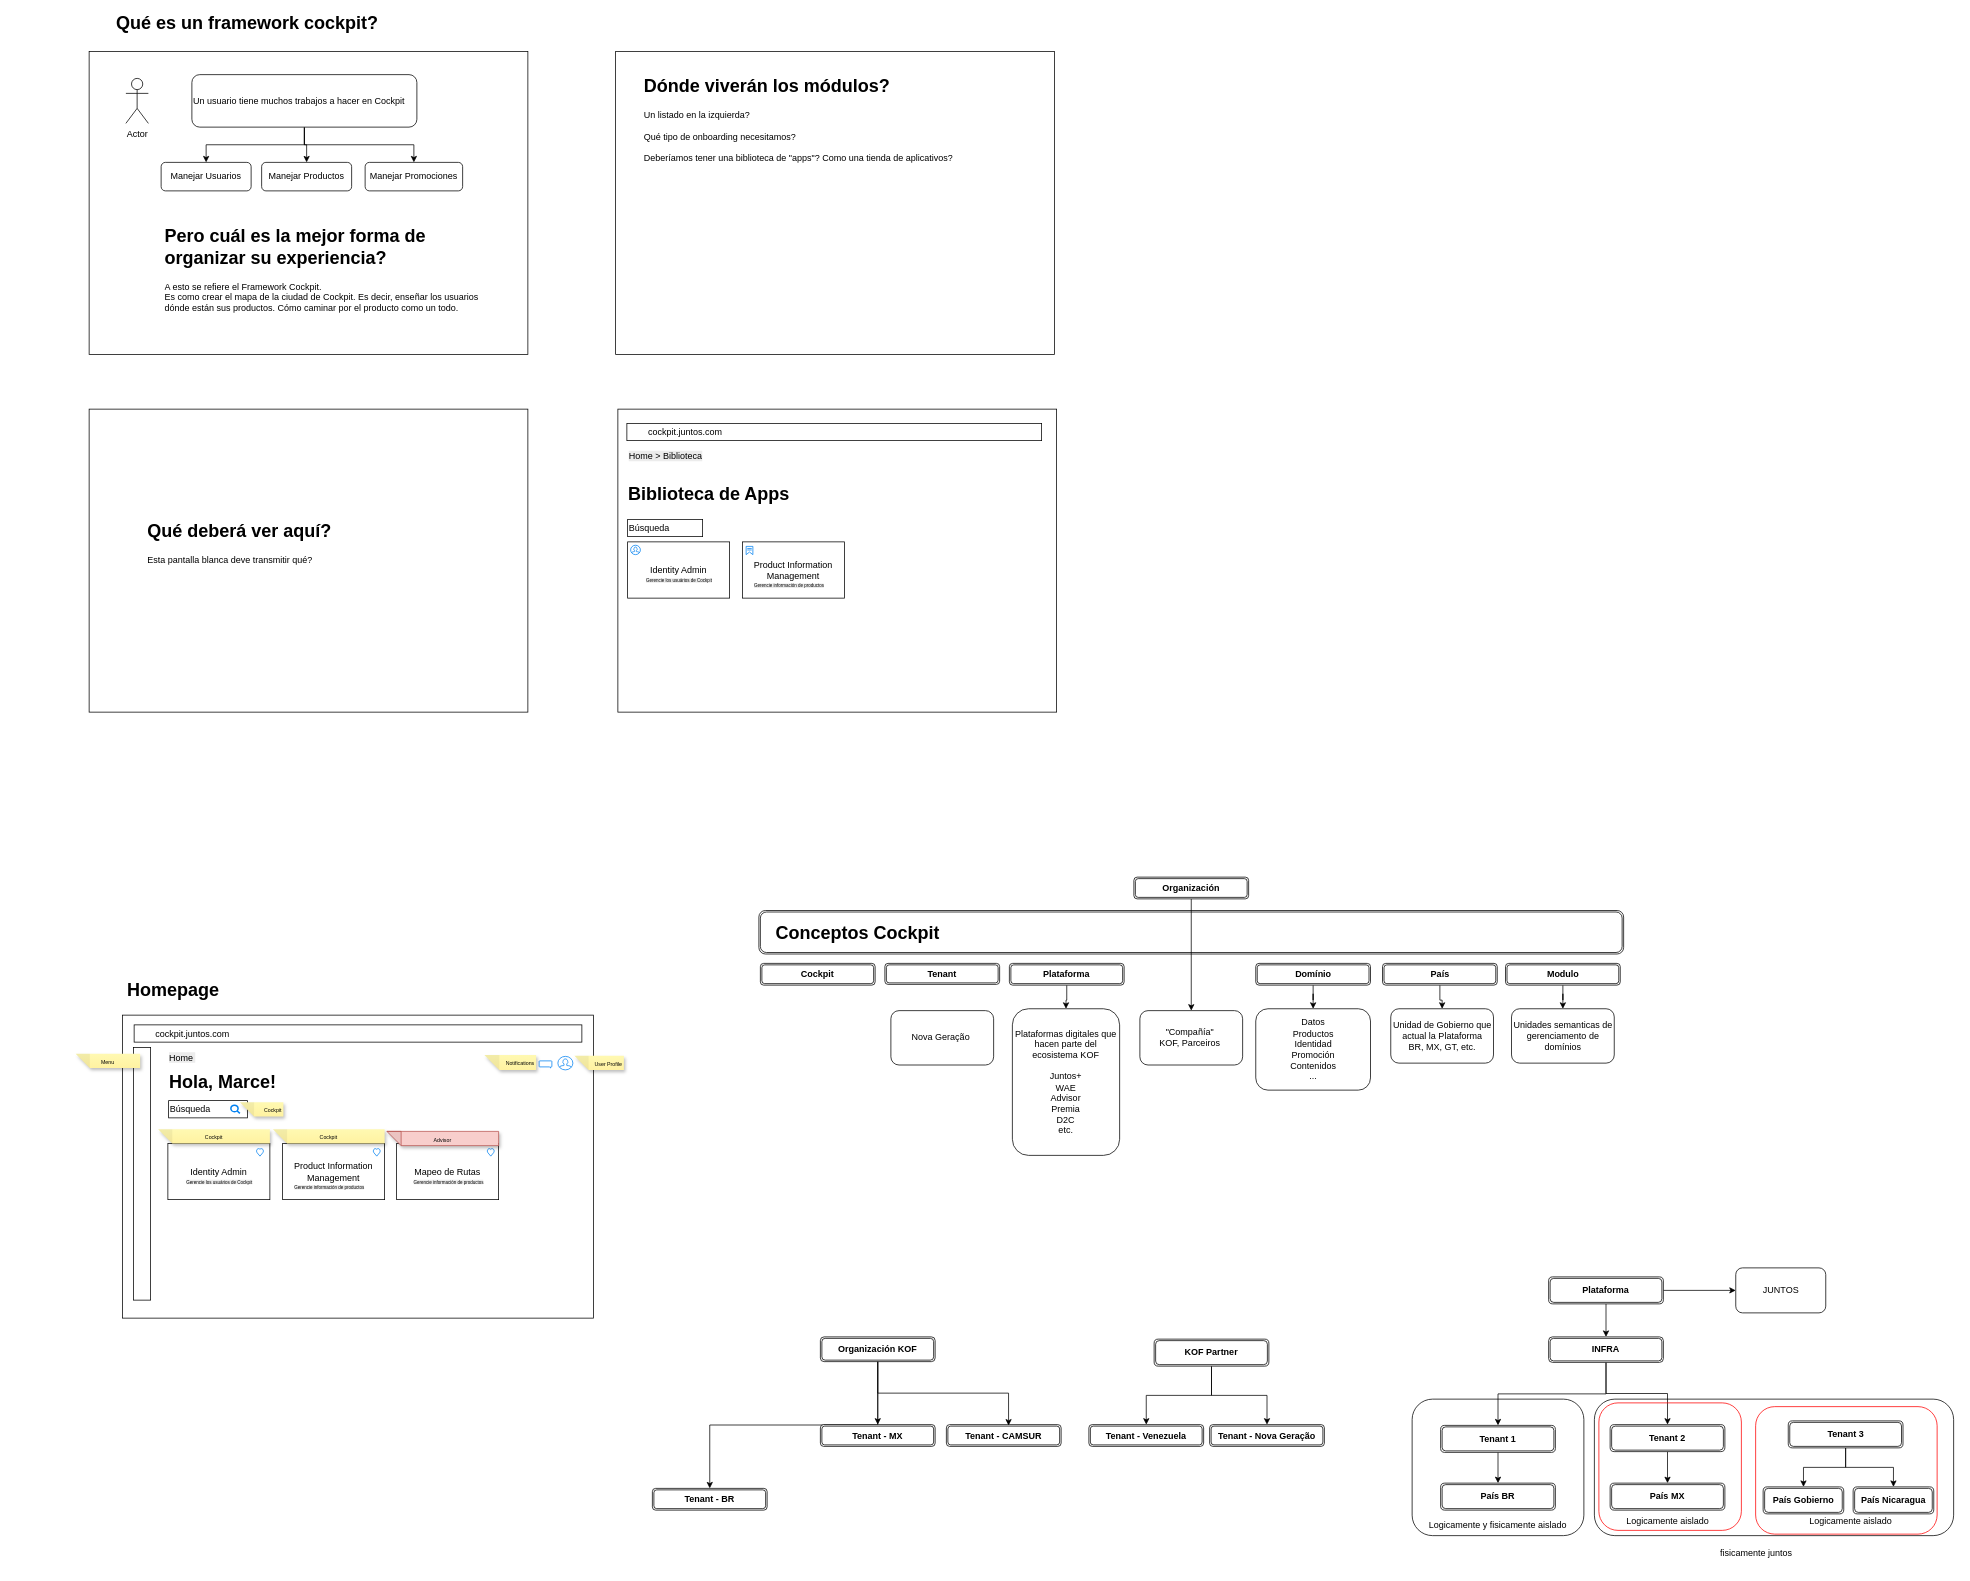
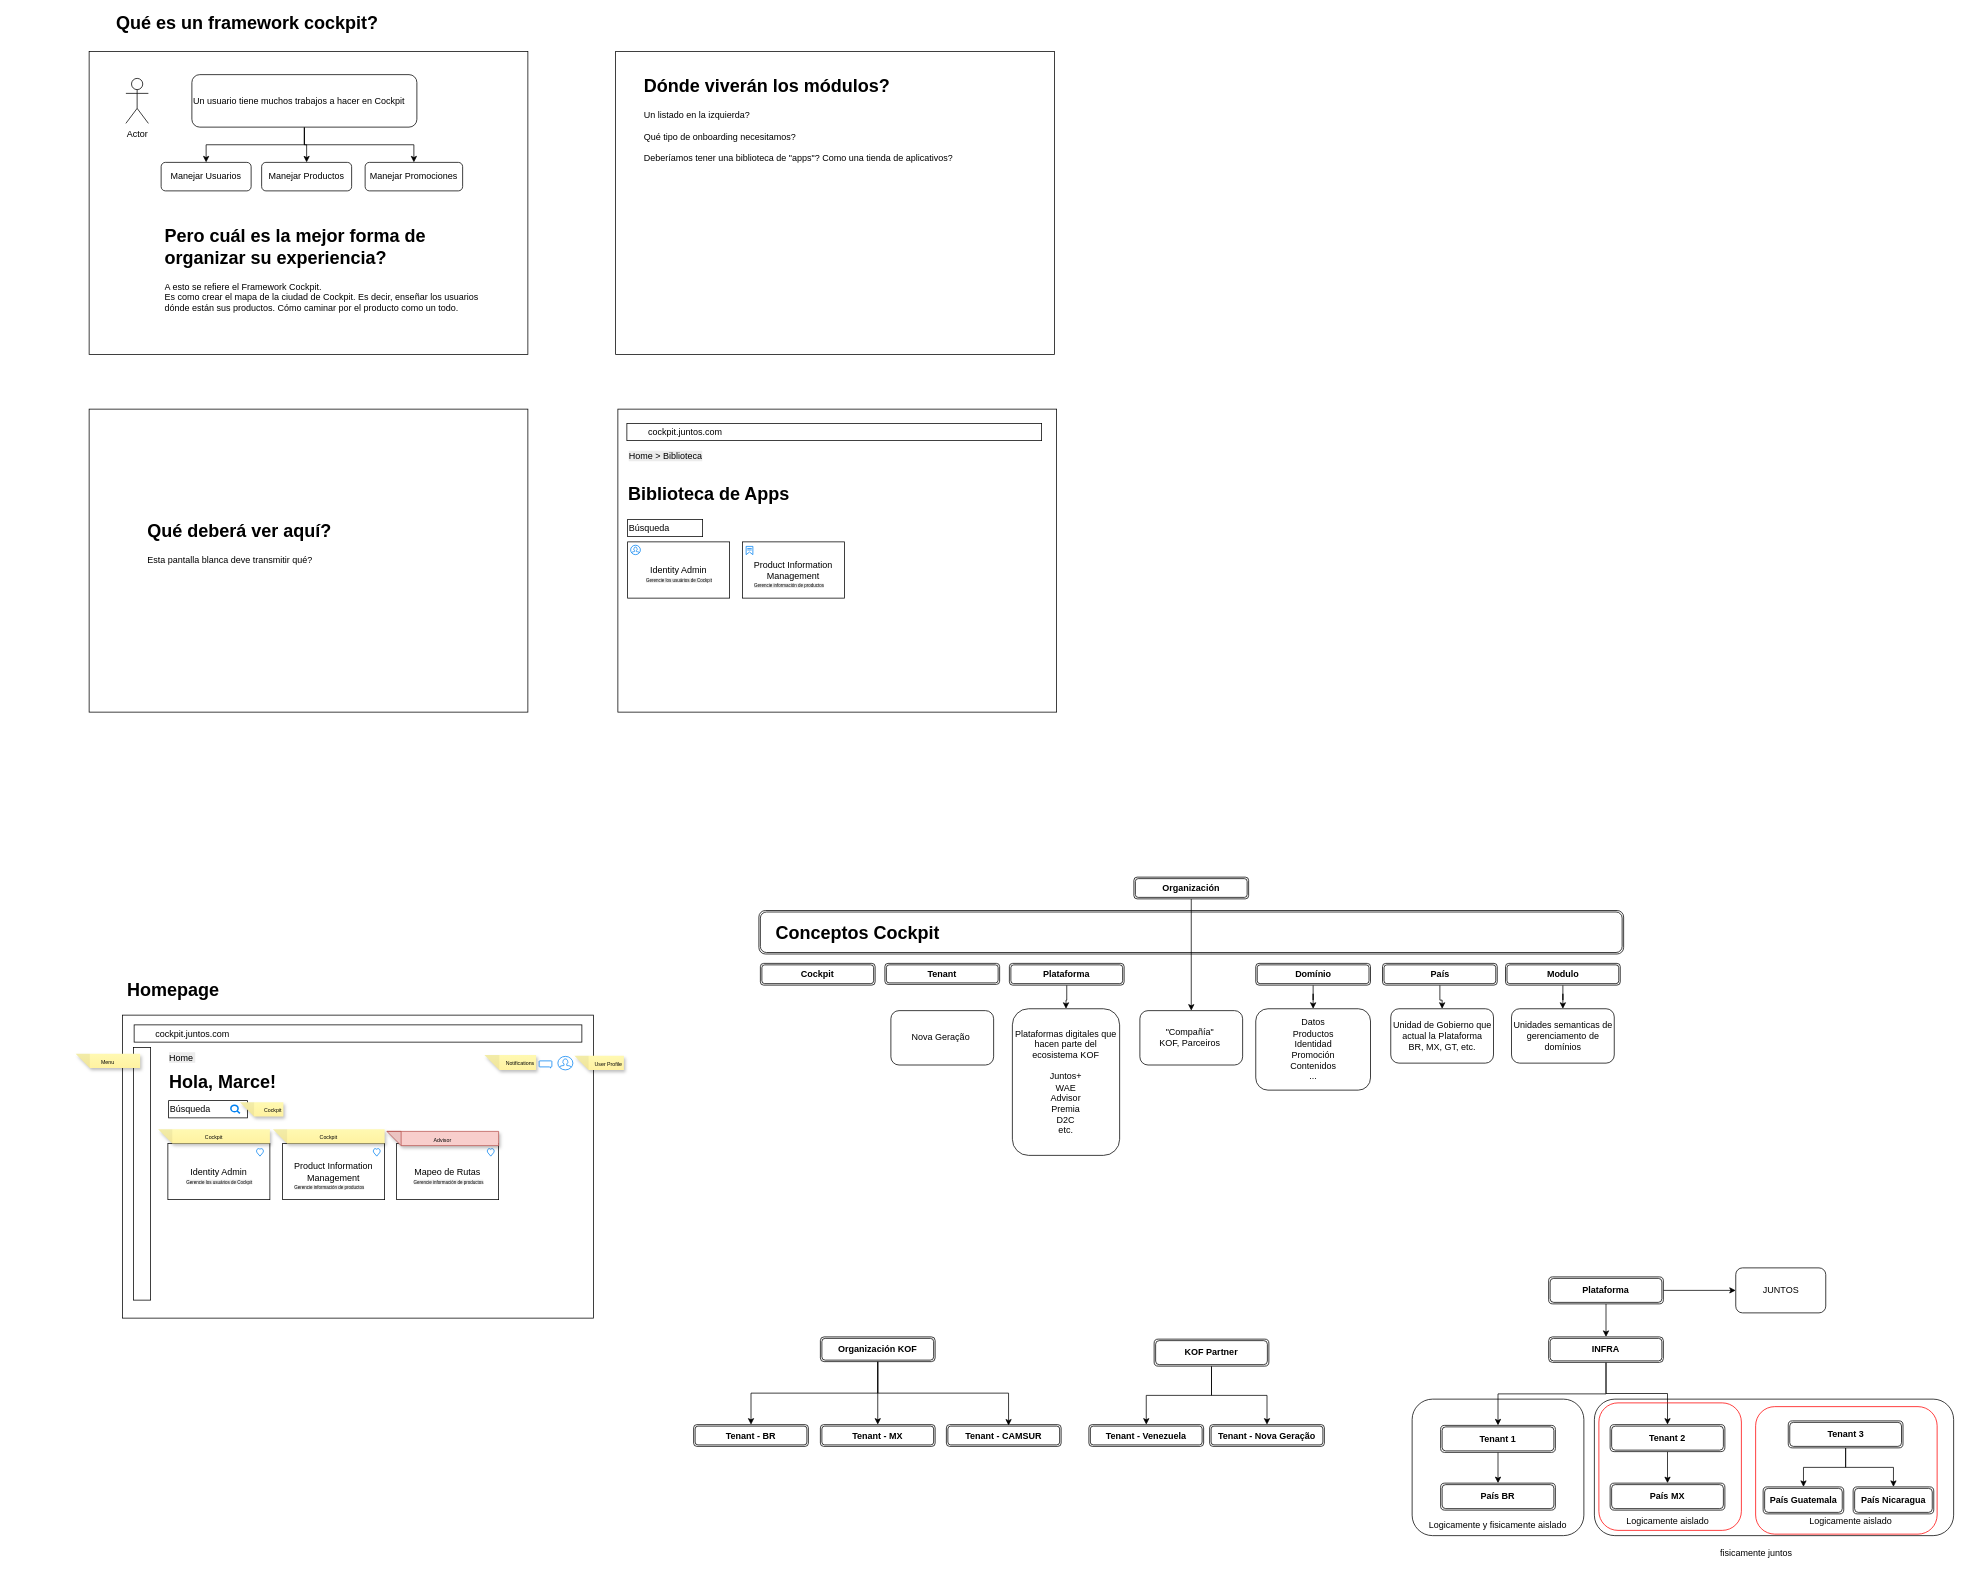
(710, 1499) -> (751, 1436)
(1803, 1500) -> (1803, 1500)
